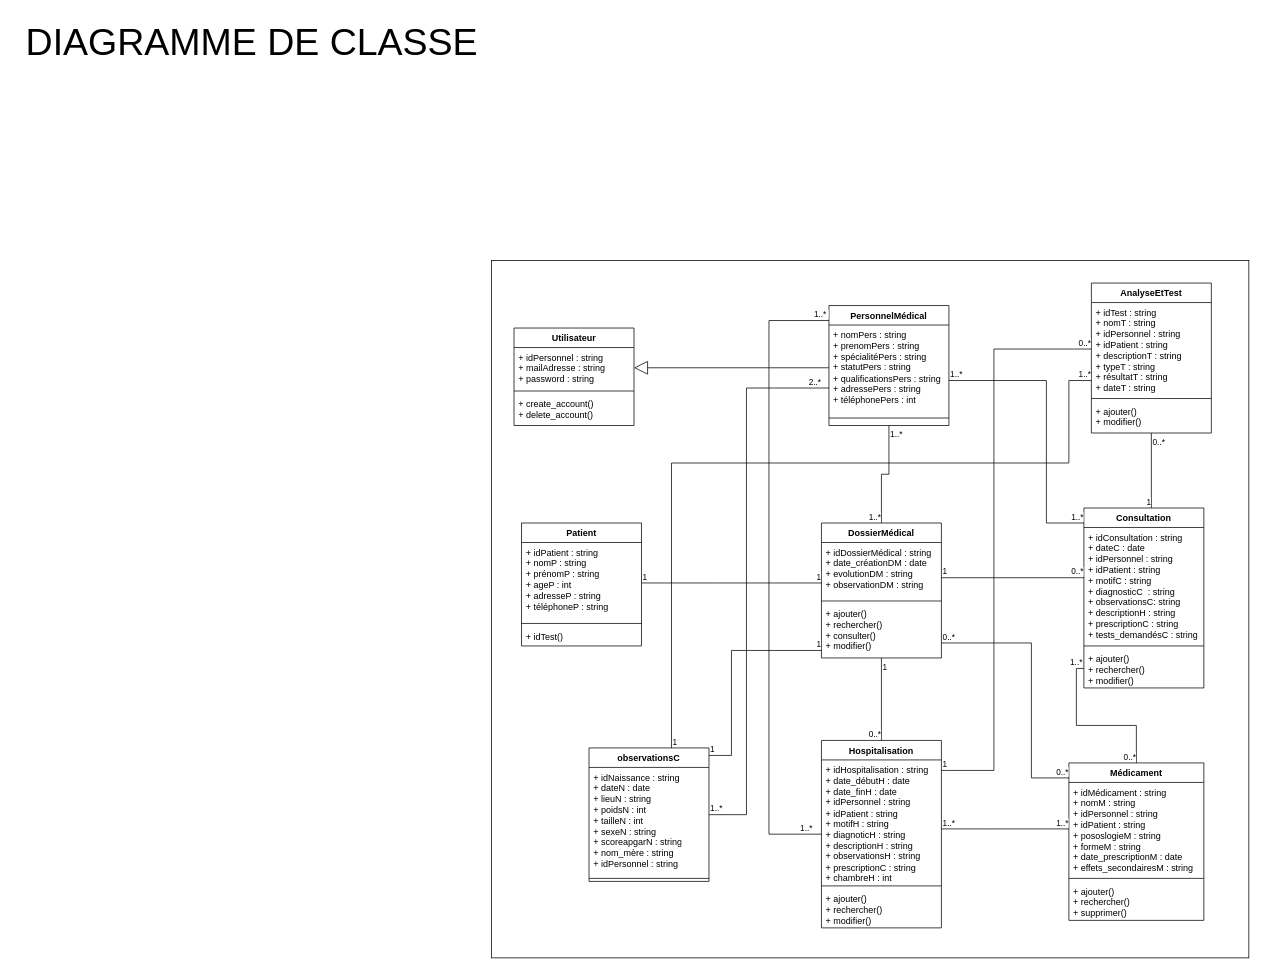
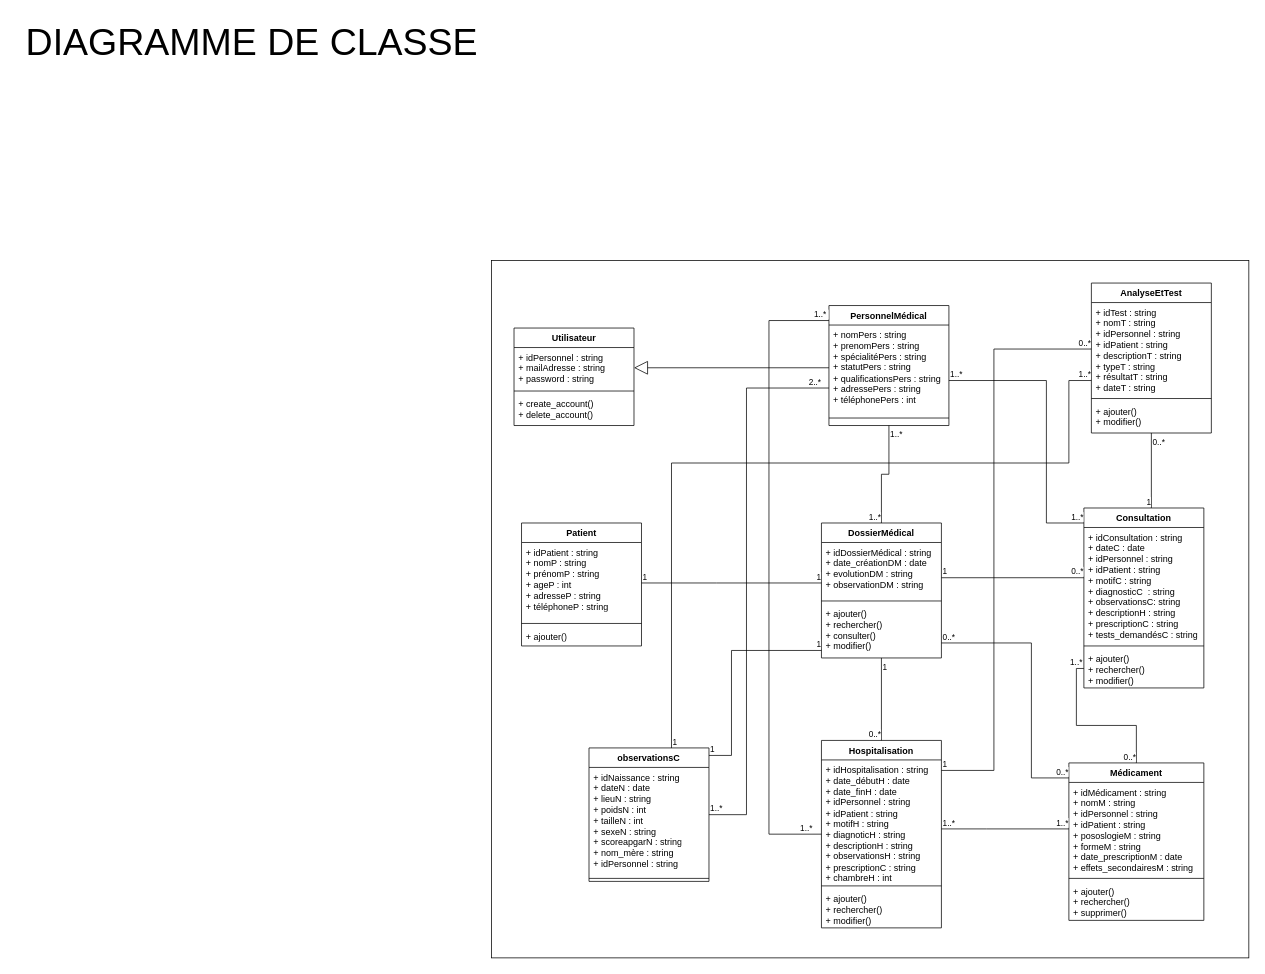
(549, 637) -> (553, 637)
